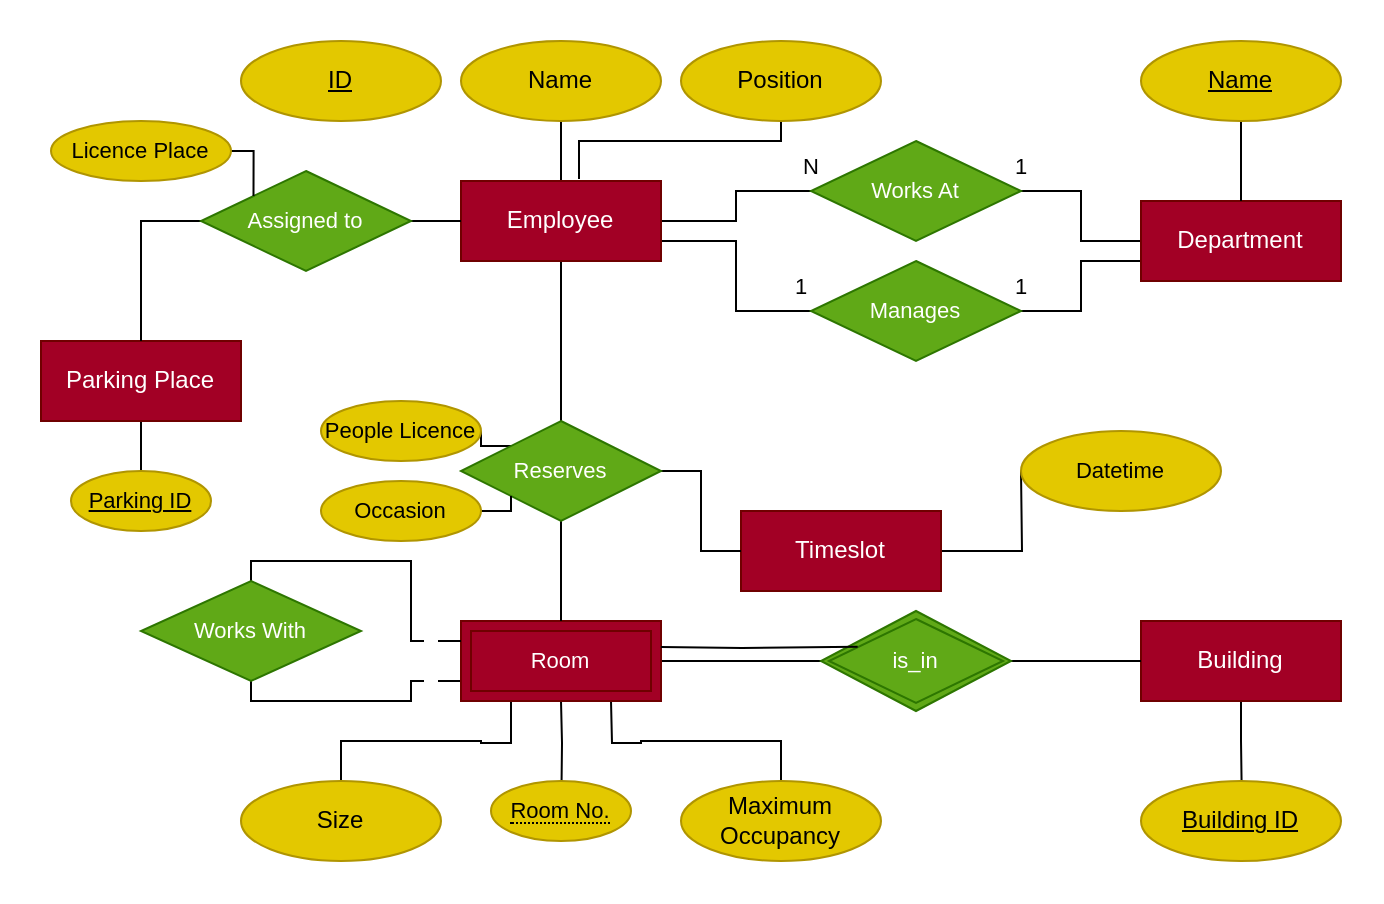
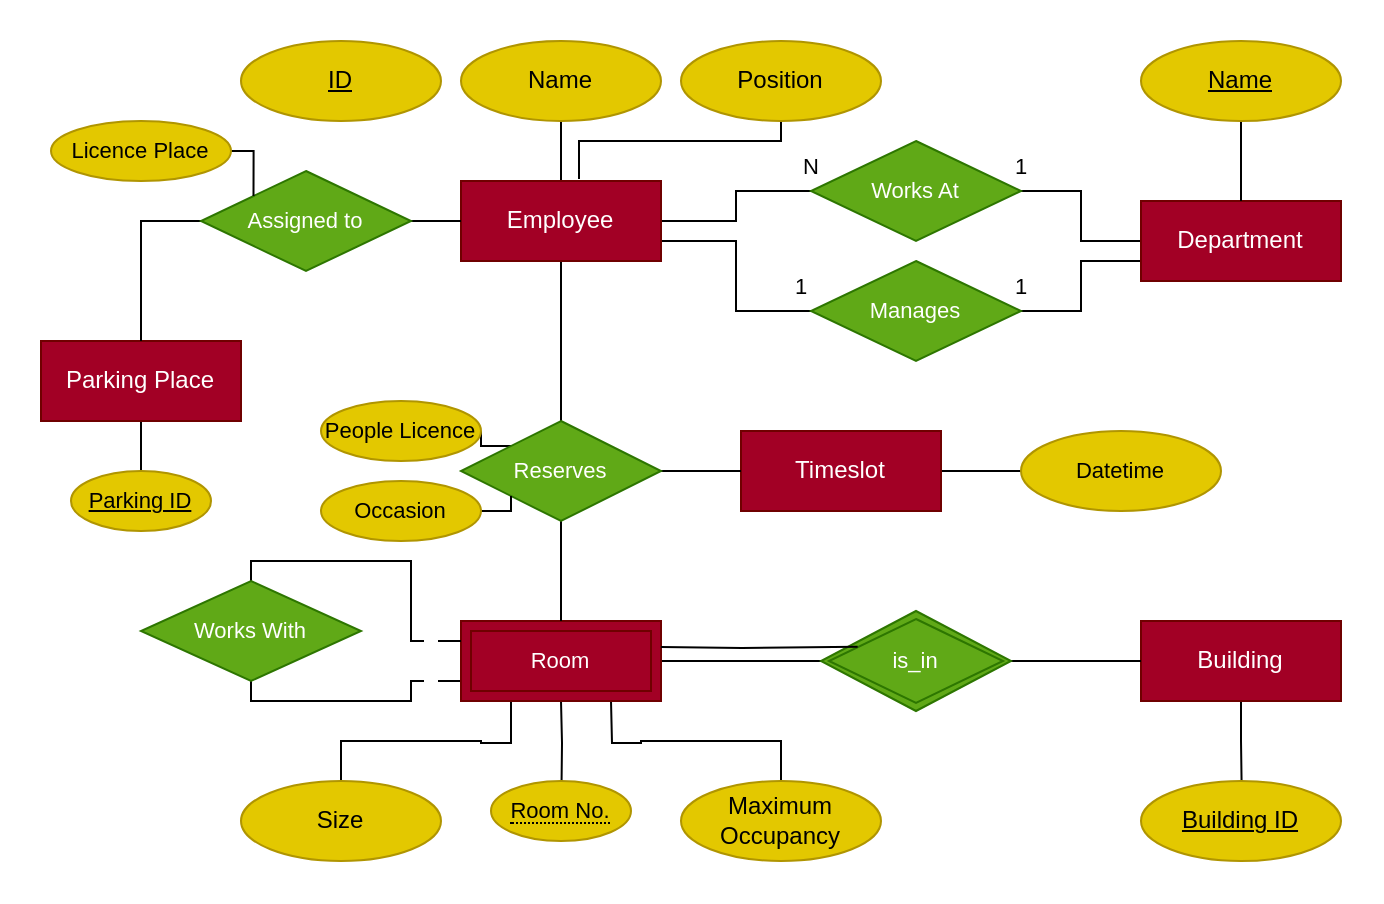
(711, 451) -> (711, 361)
(841, 551) -> (841, 471)
